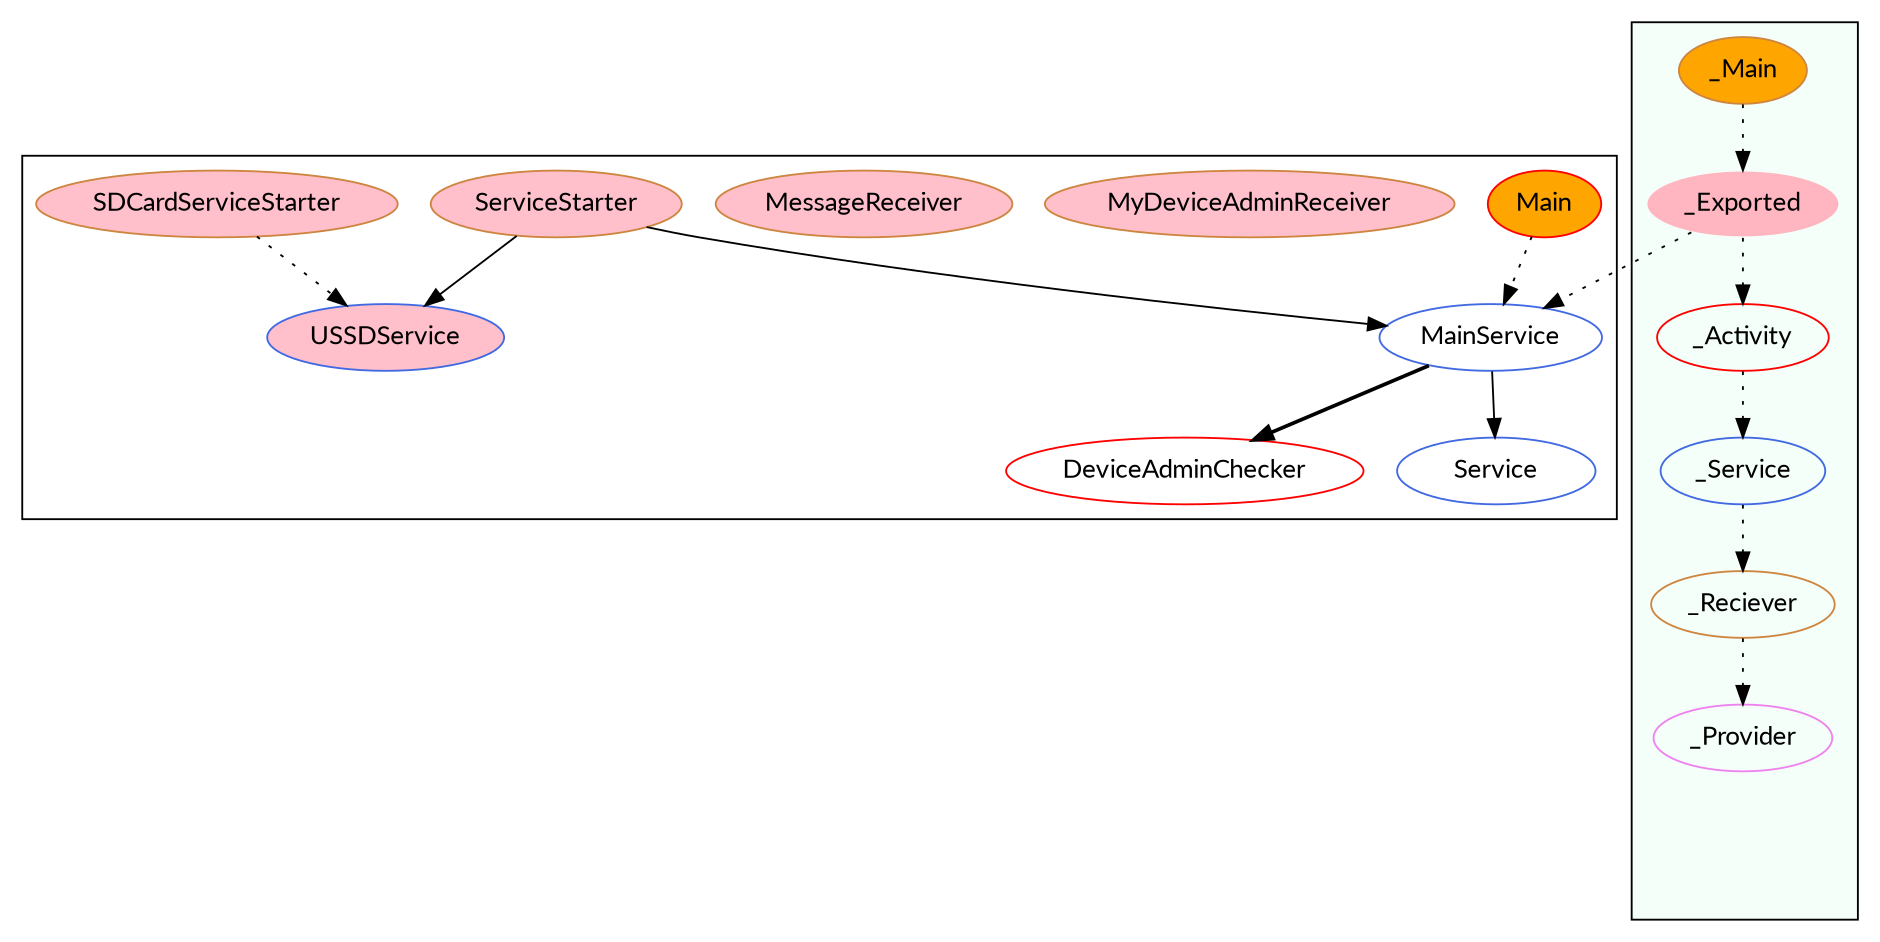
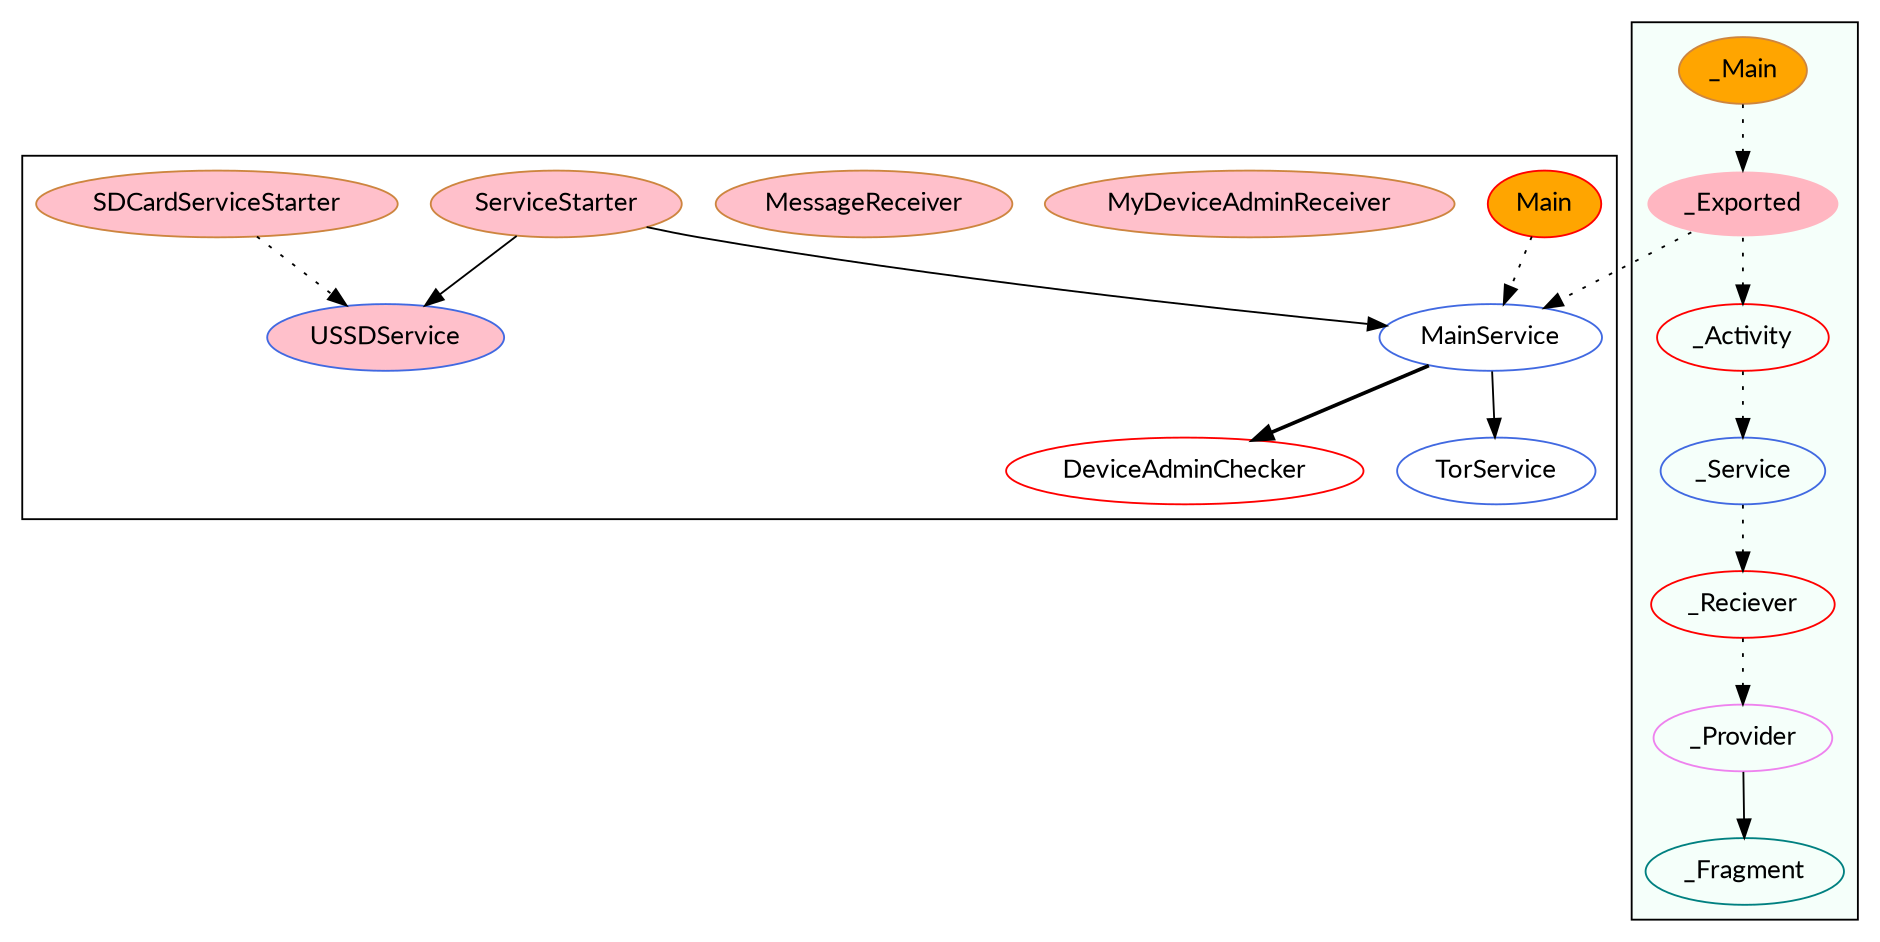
(1496, 471) -> (1496, 471)
(1743, 604) -> (1743, 604)
none -> (1745, 871)
